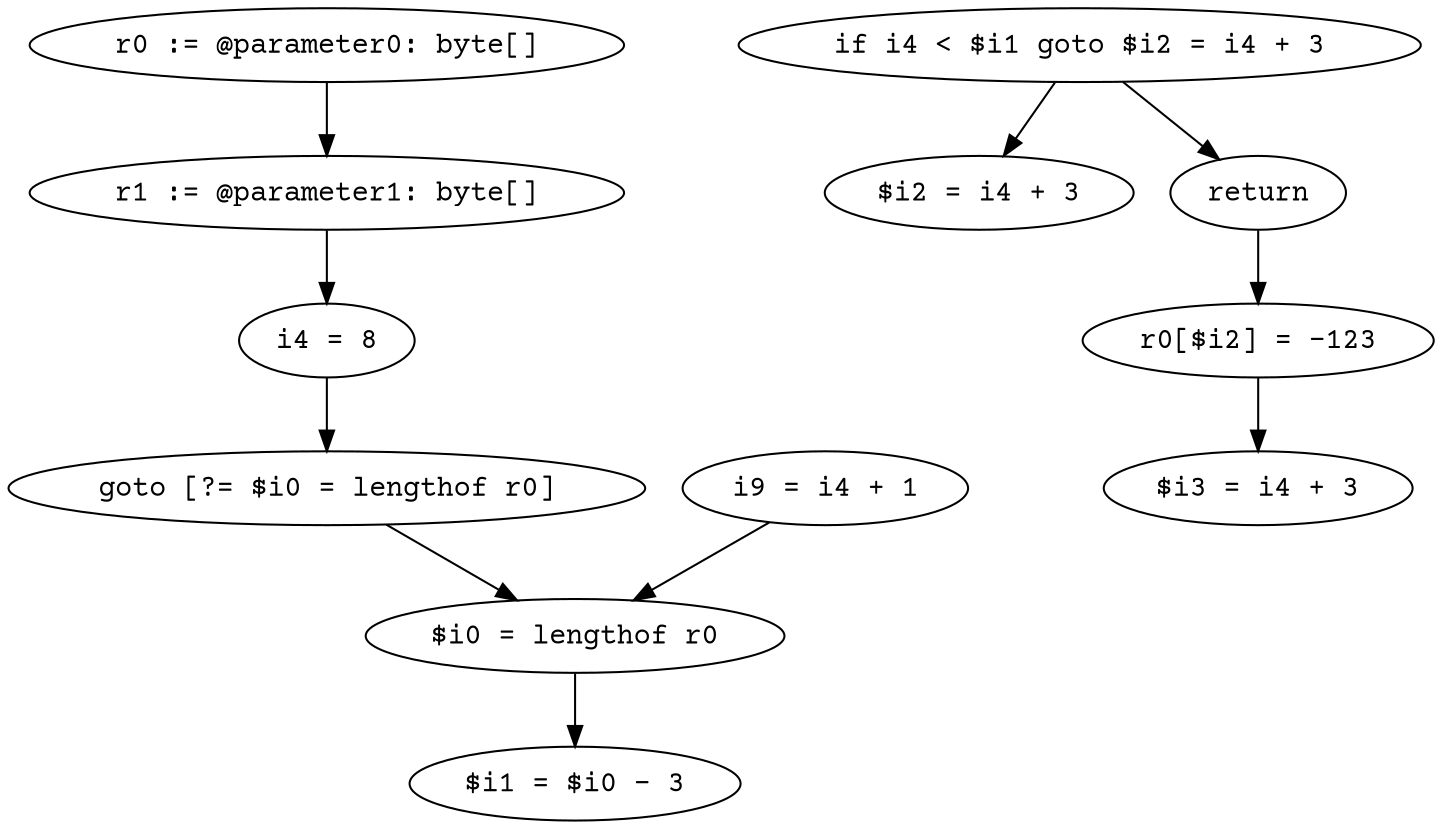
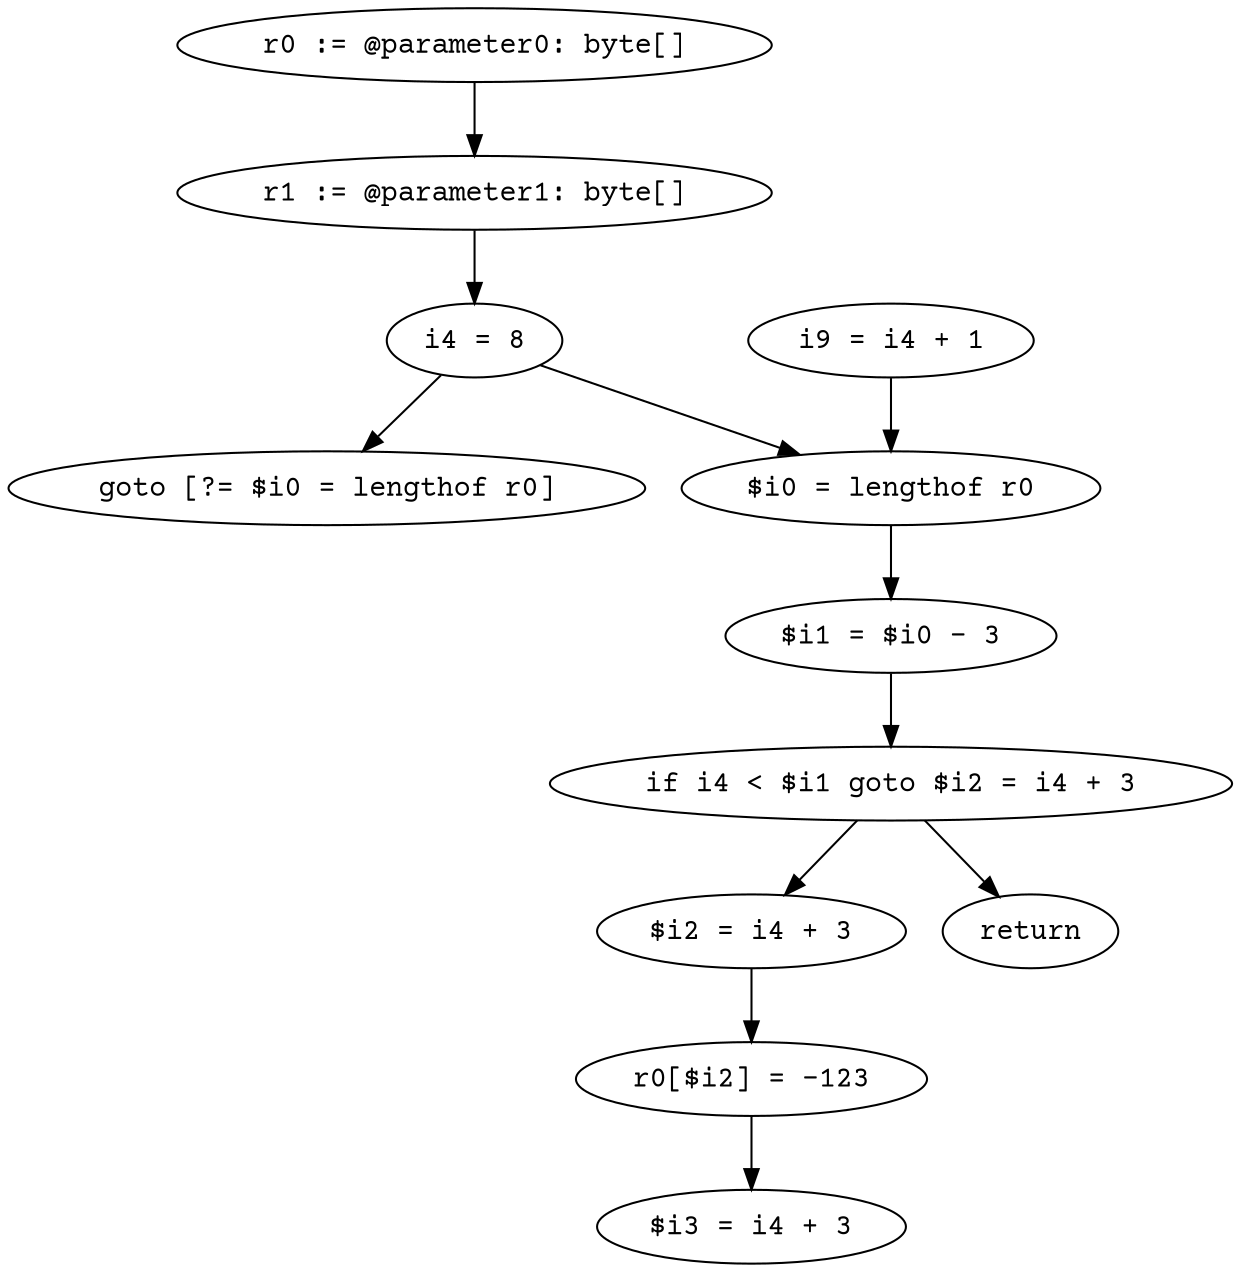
(1258, 257) -> (752, 995)
(443, 557) -> (660, 407)
none -> (891, 700)
